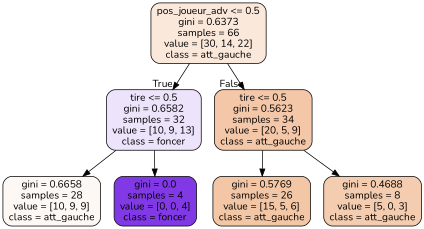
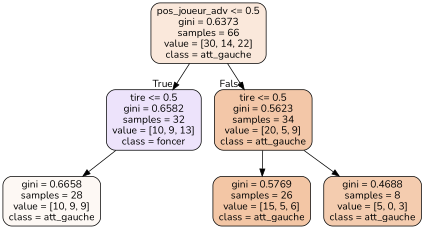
(155, 201) -> none
